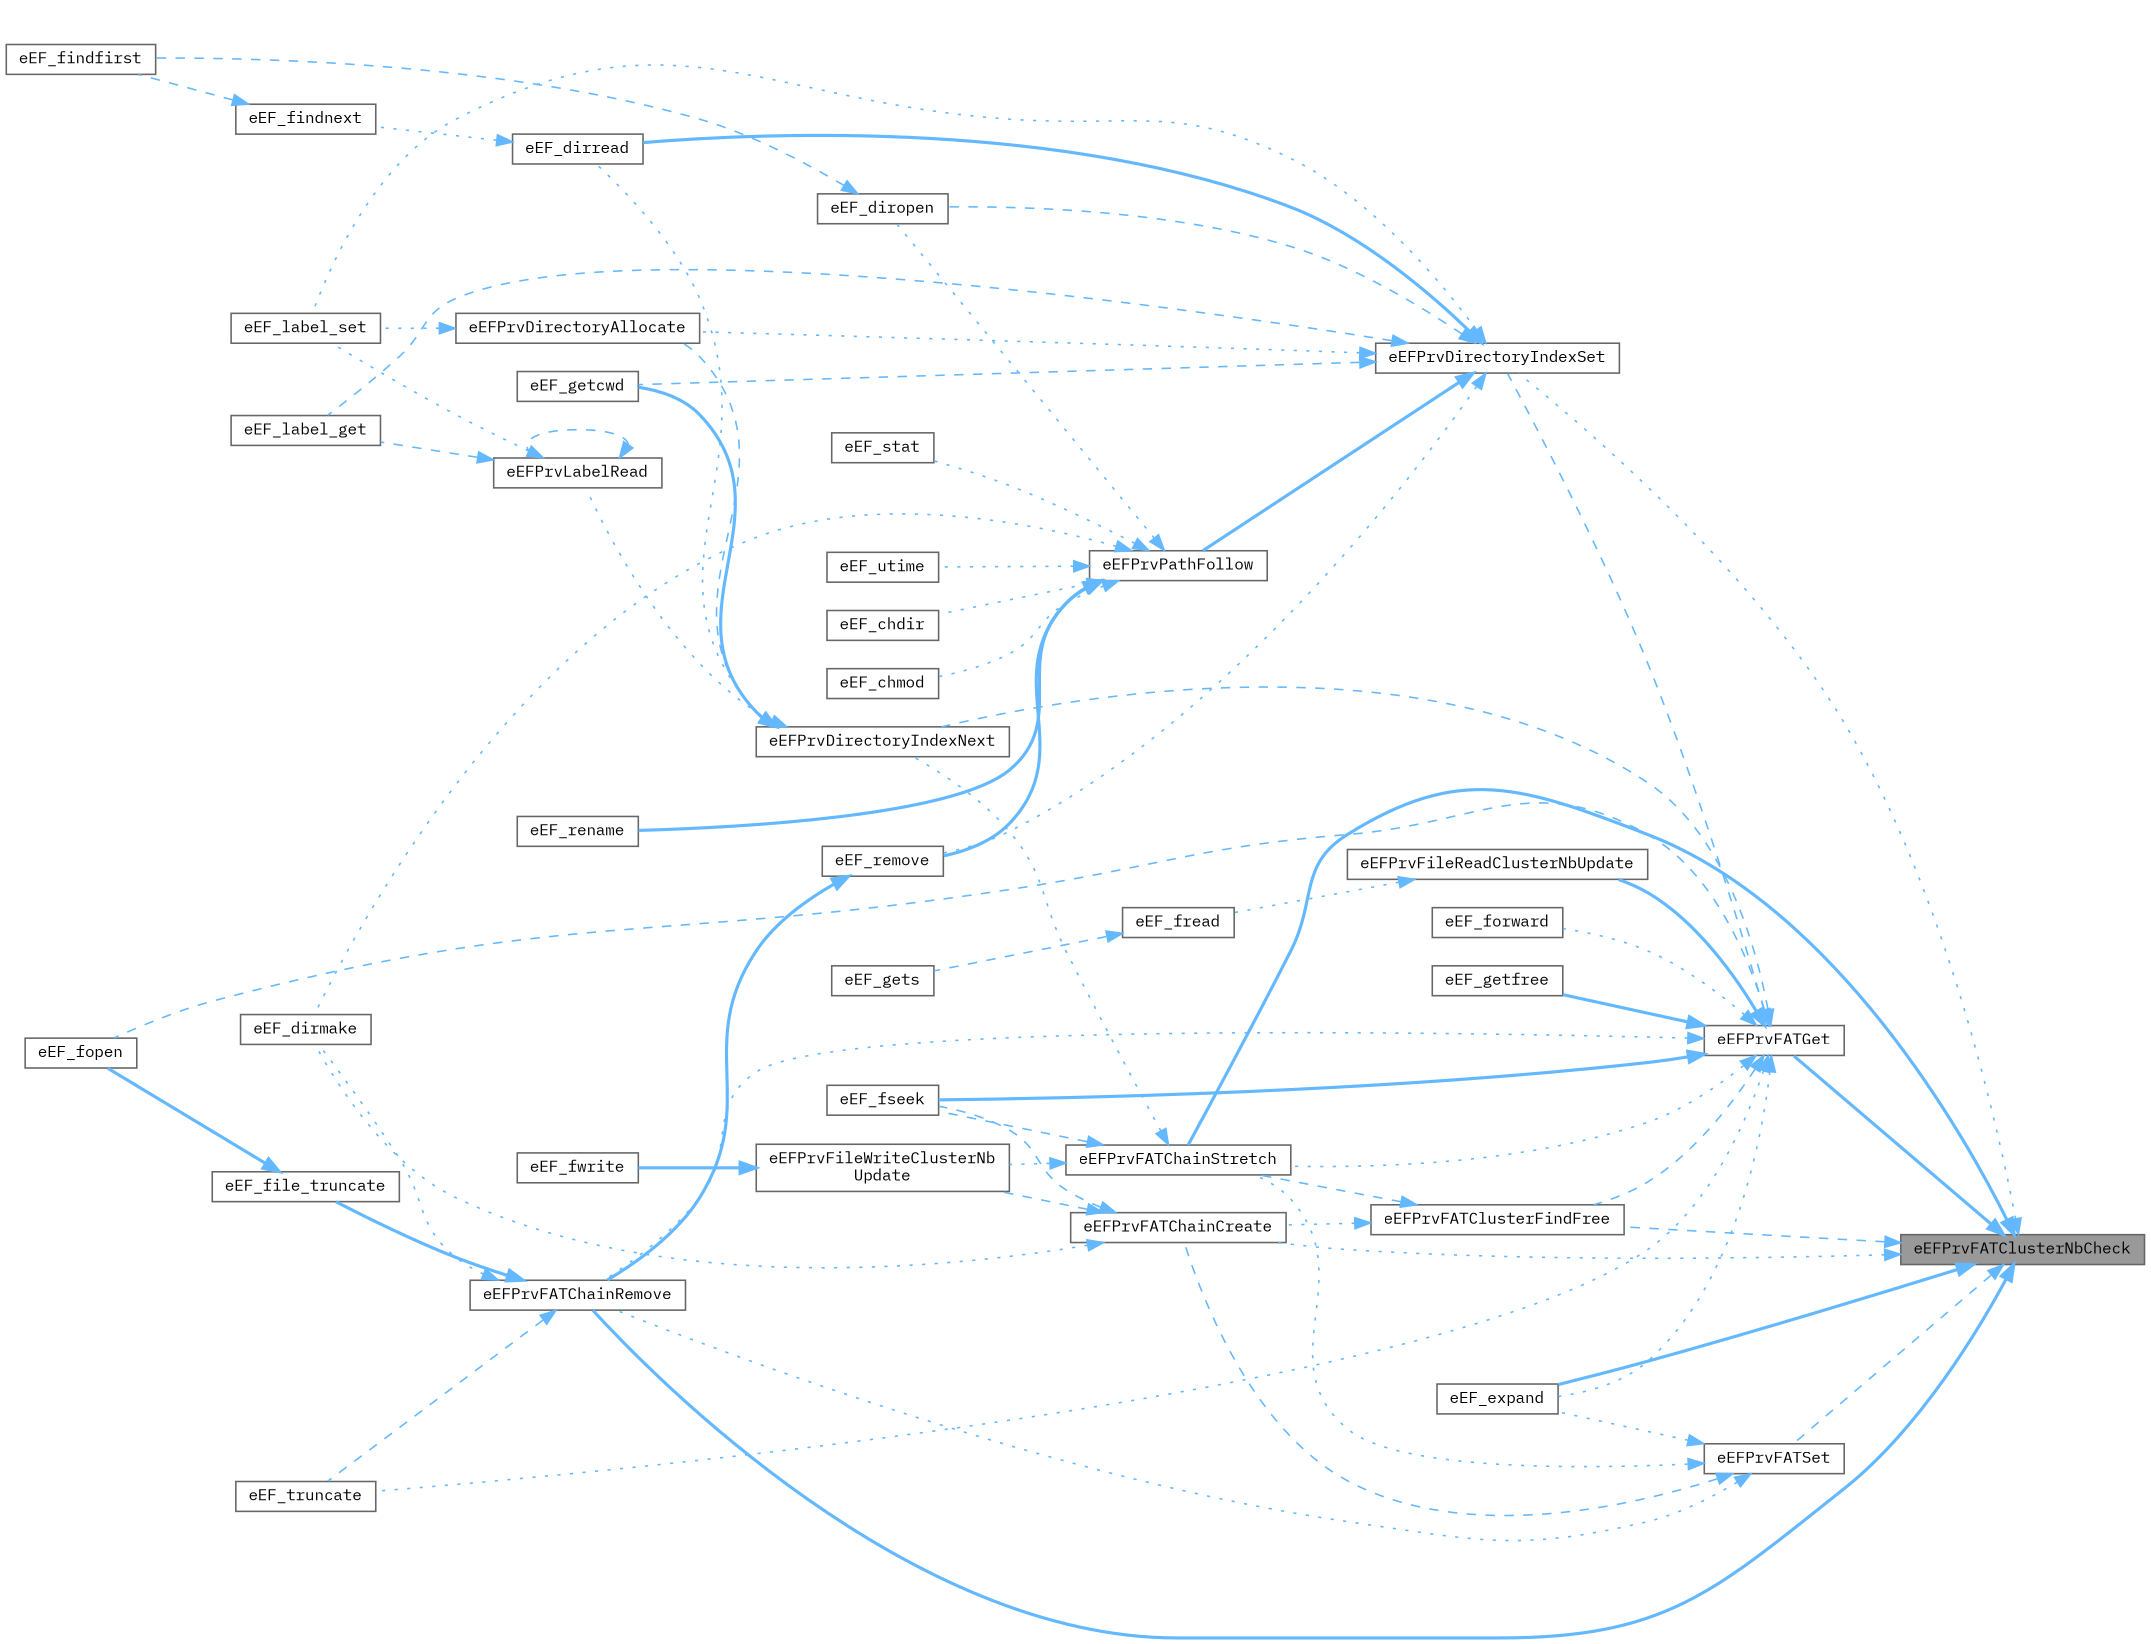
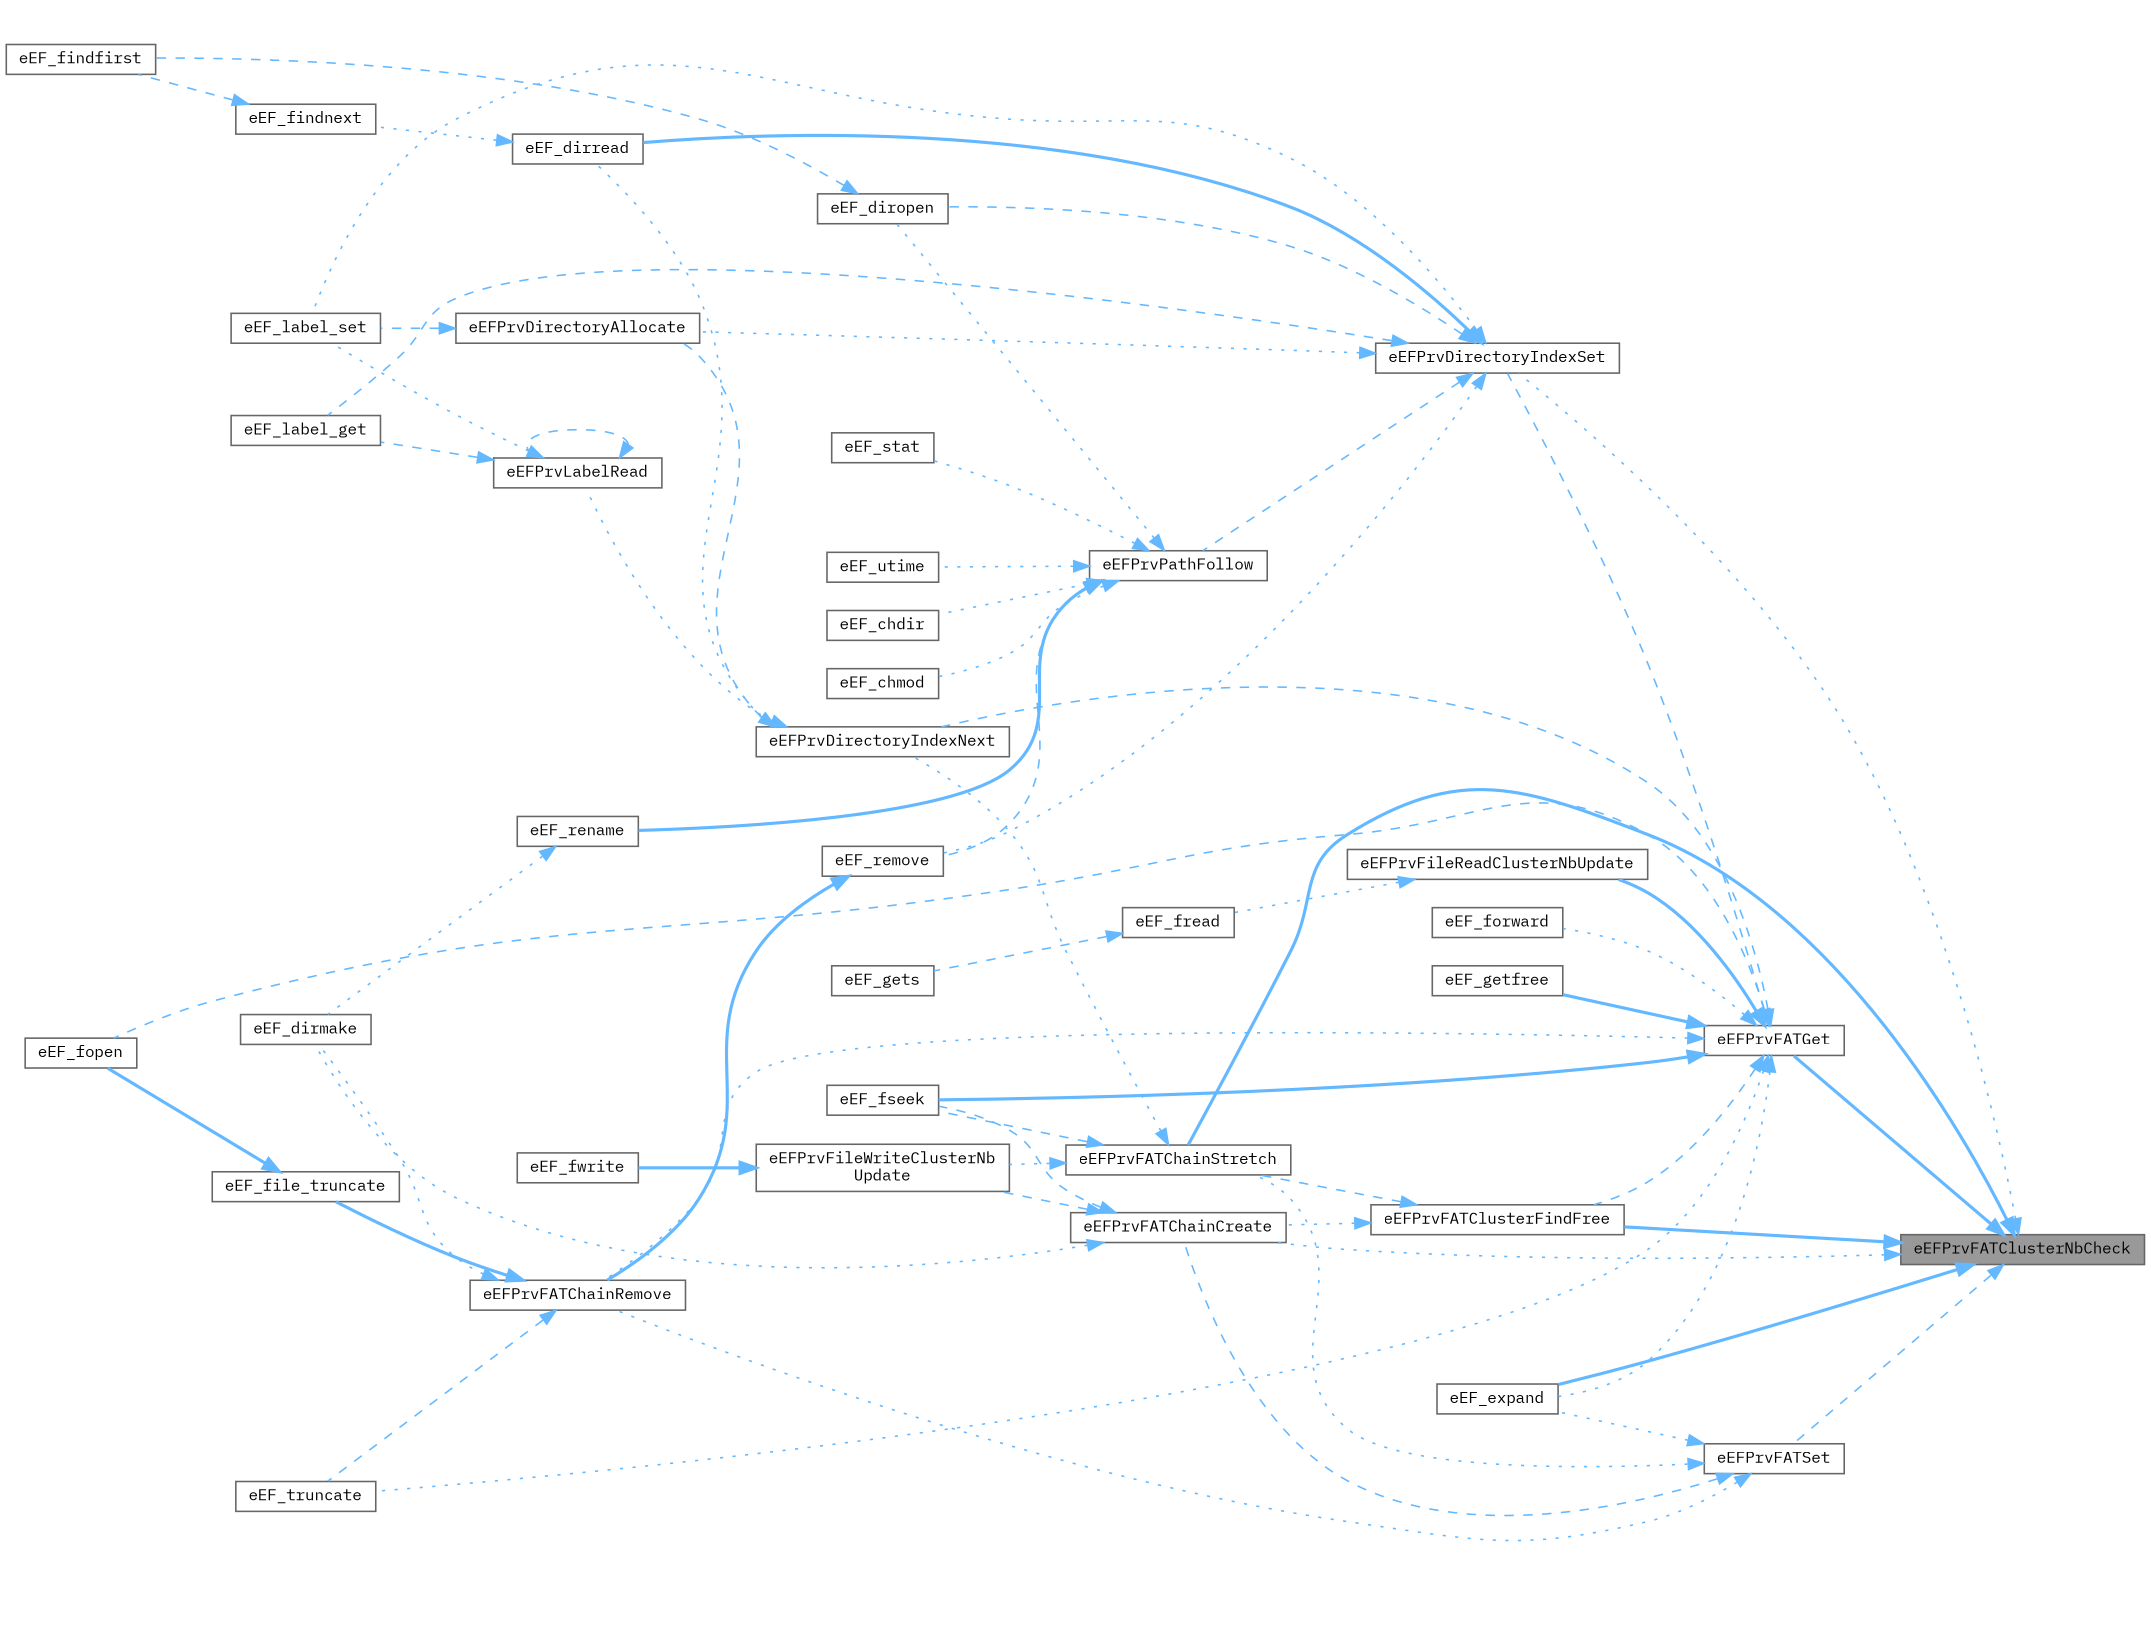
(410, 328) -> (410, 328)
(578, 386) -> none
(1331, 466) -> (1331, 466)
(628, 612) -> (435, 935)
(1040, 747) -> (1040, 747)
(1526, 1151) -> none
(1755, 1234) -> (1755, 1234)
(1322, 1638) -> none
